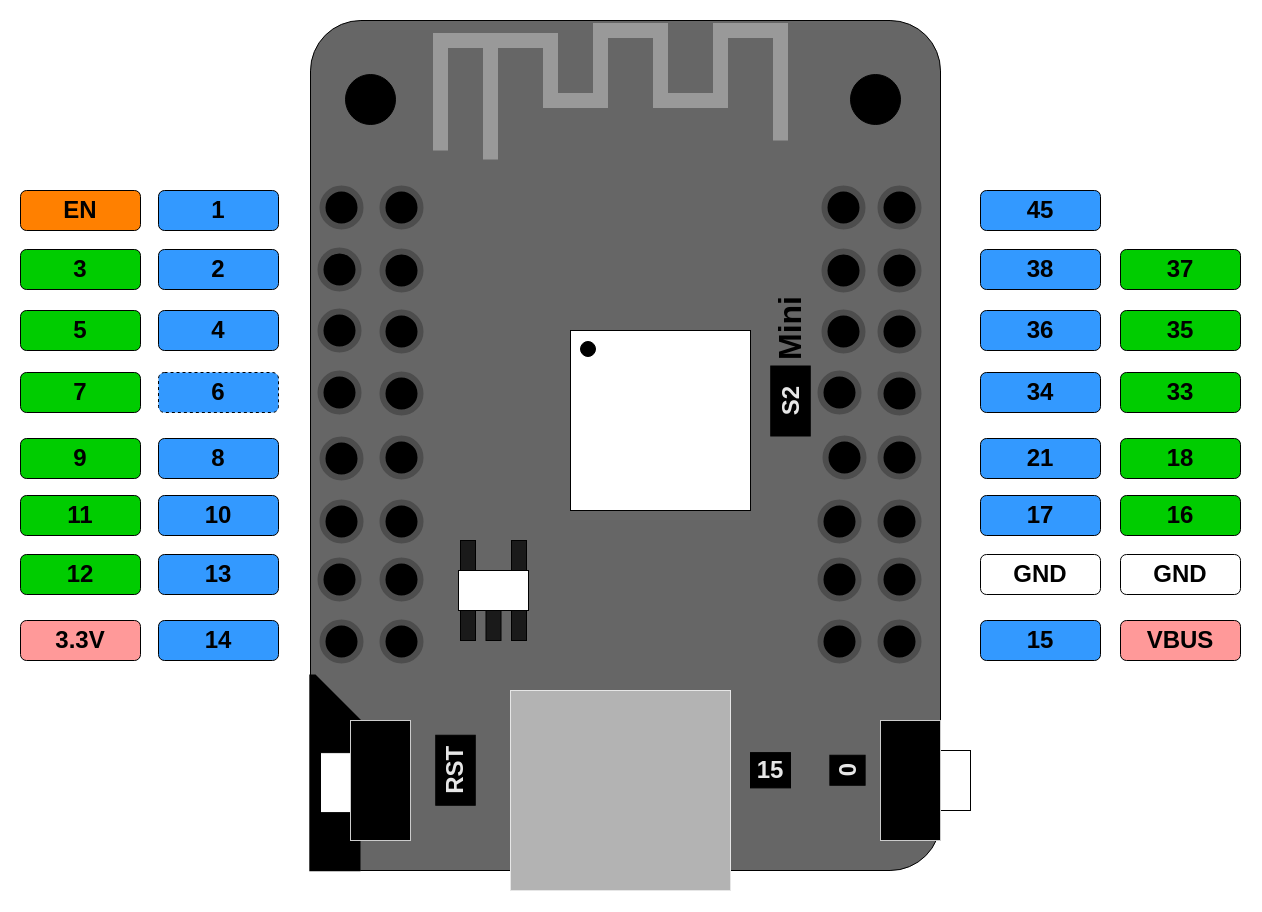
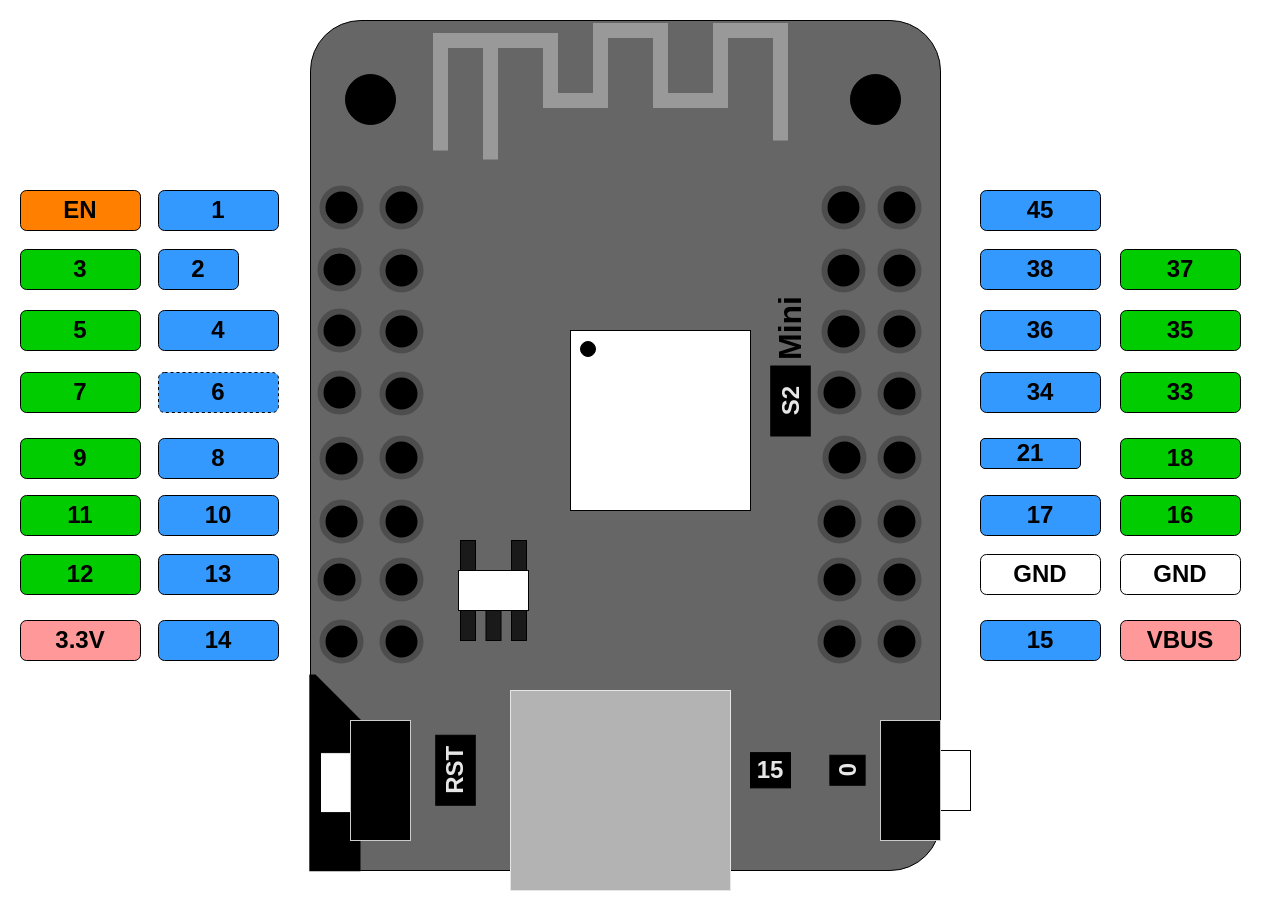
(219, 270) -> (199, 270)
(1041, 459) -> (1031, 454)
